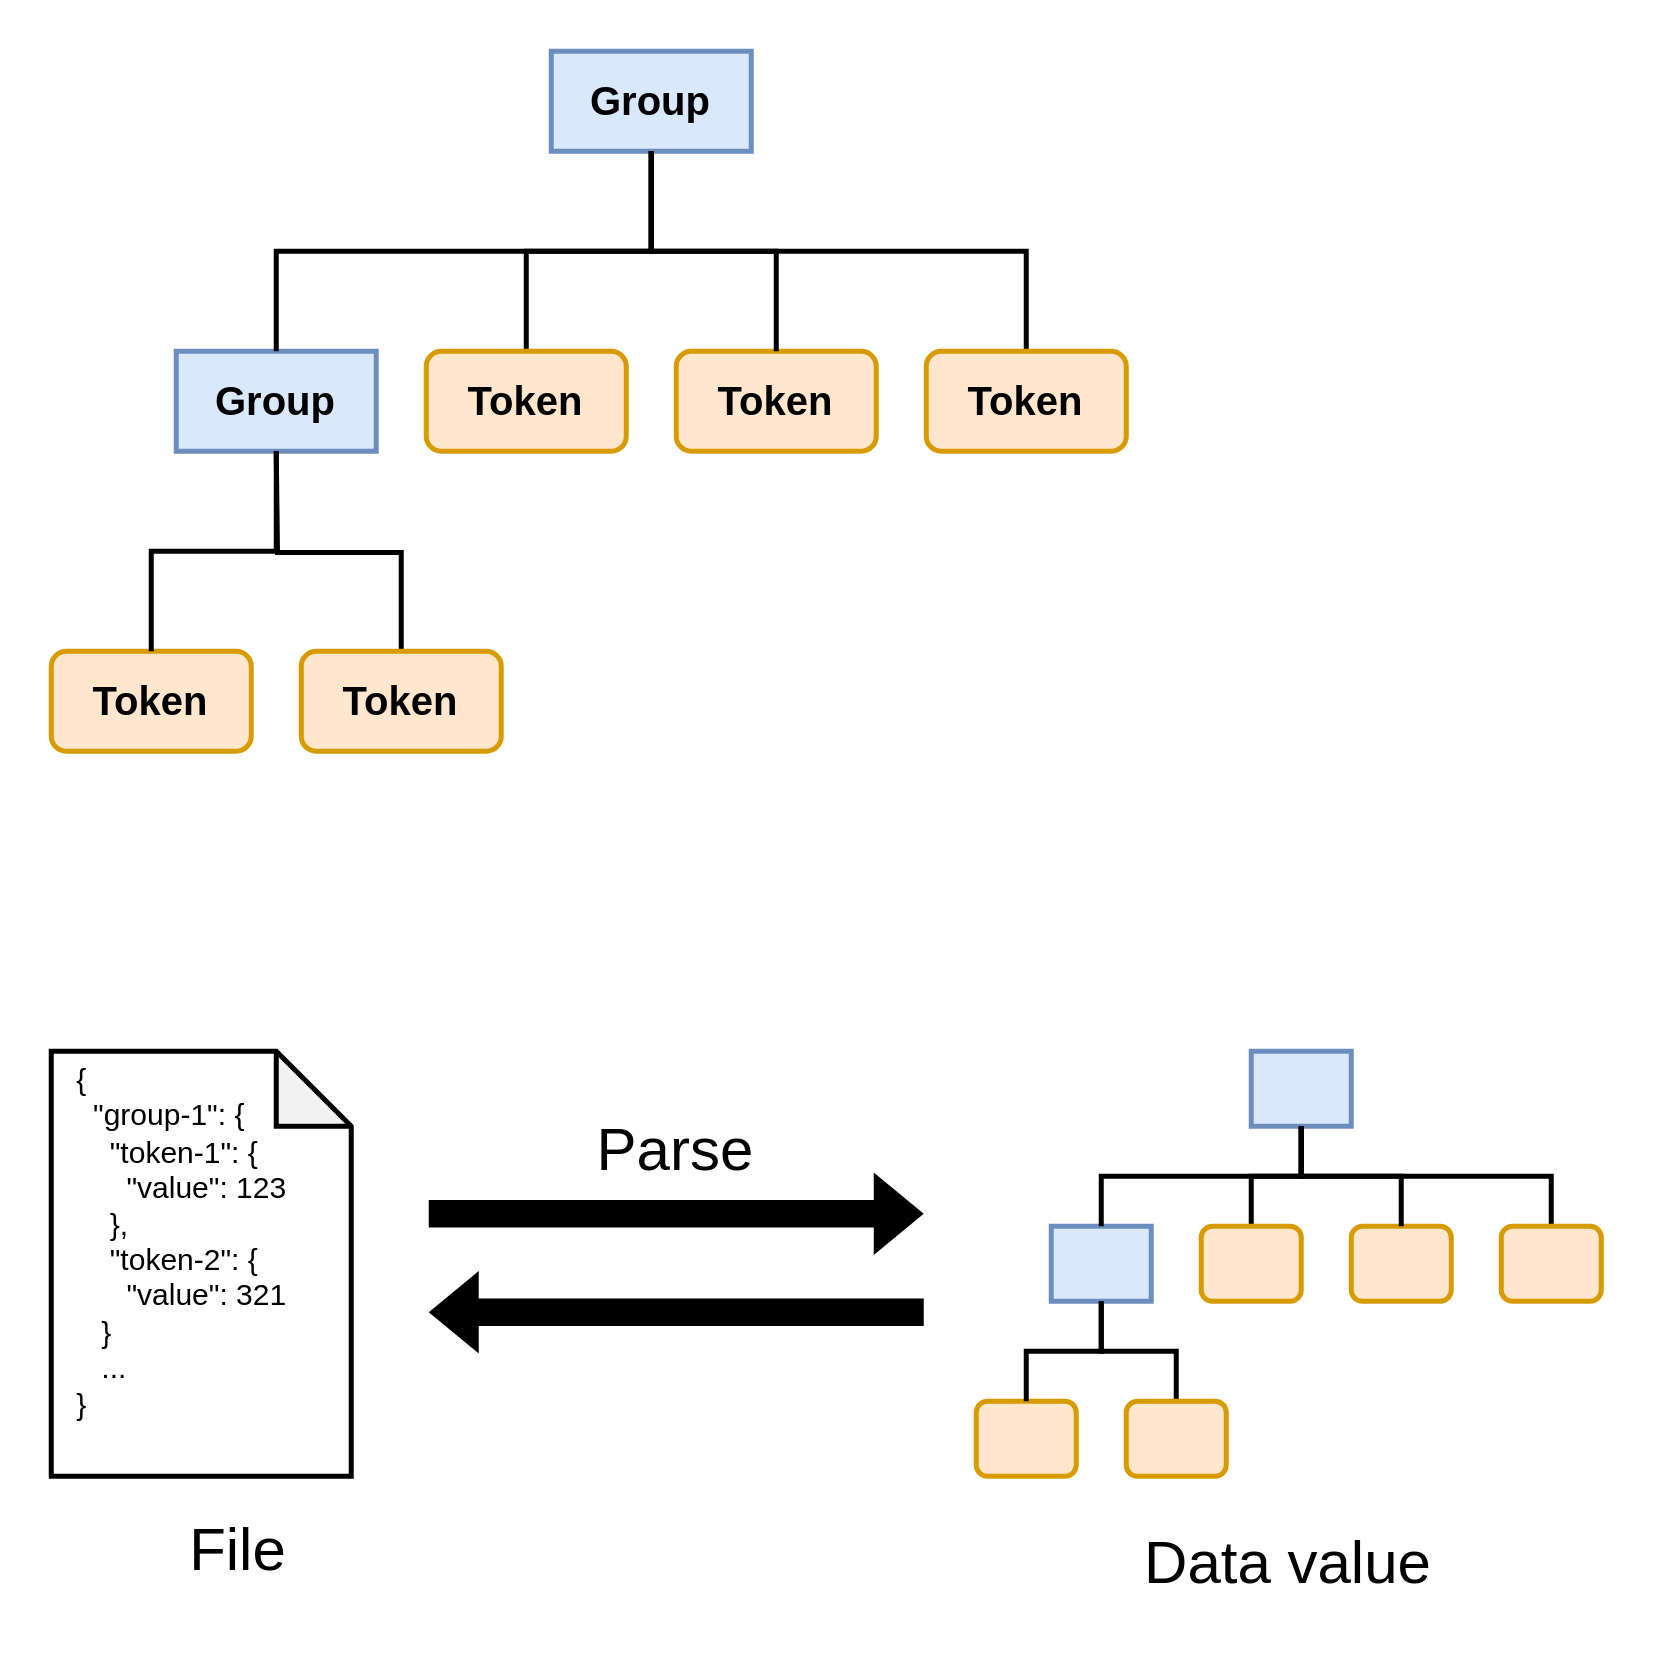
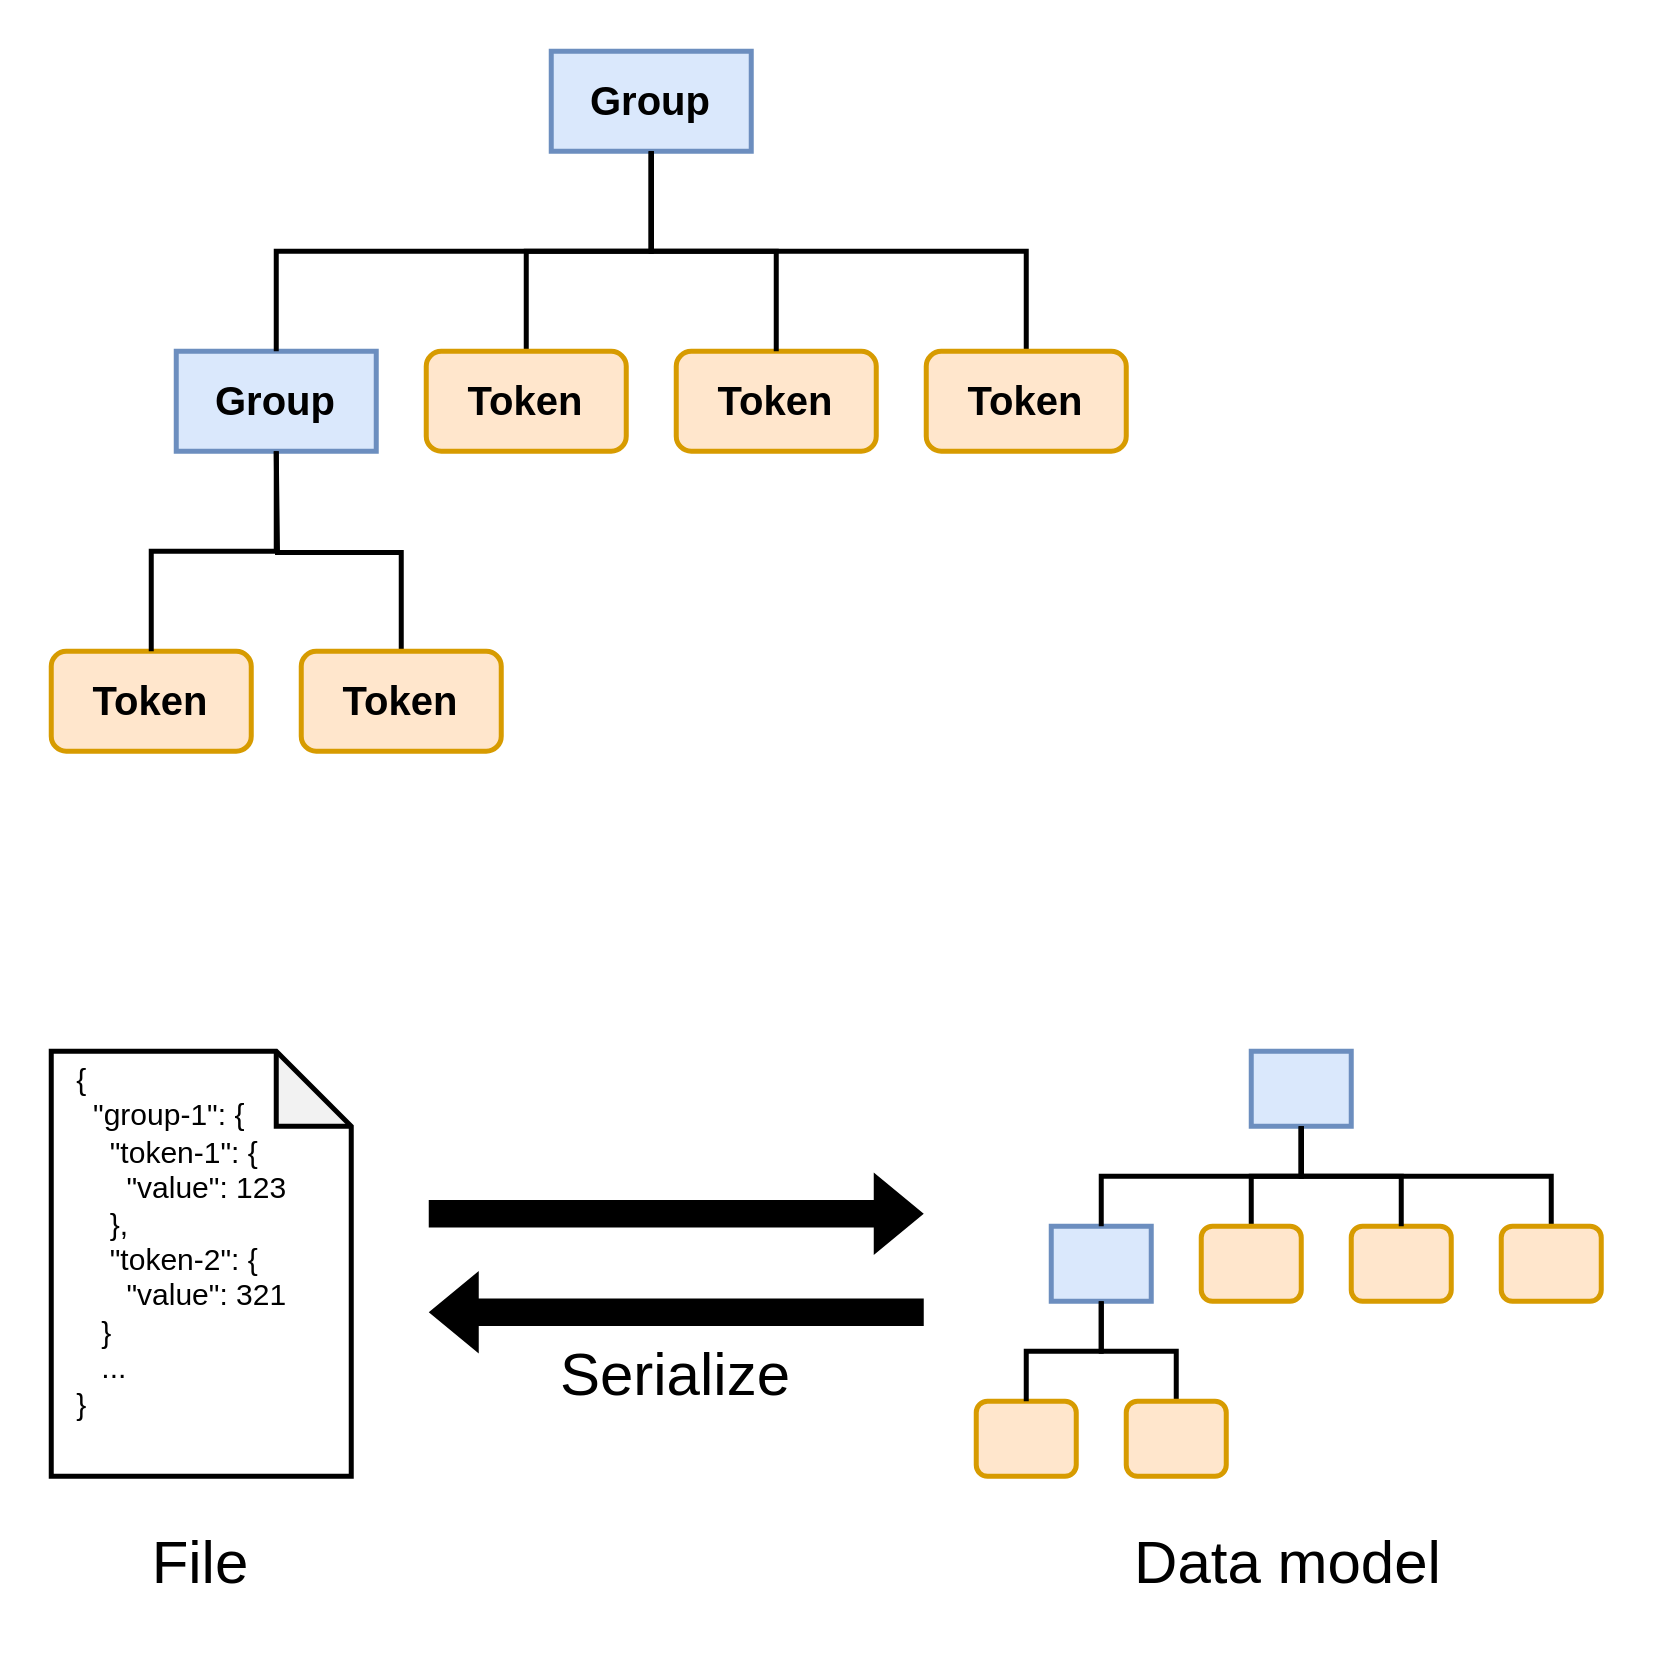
(676, 1151) -> none
none -> (676, 1376)
(239, 1551) -> (201, 1564)
(1289, 1564) -> (1289, 1564)
